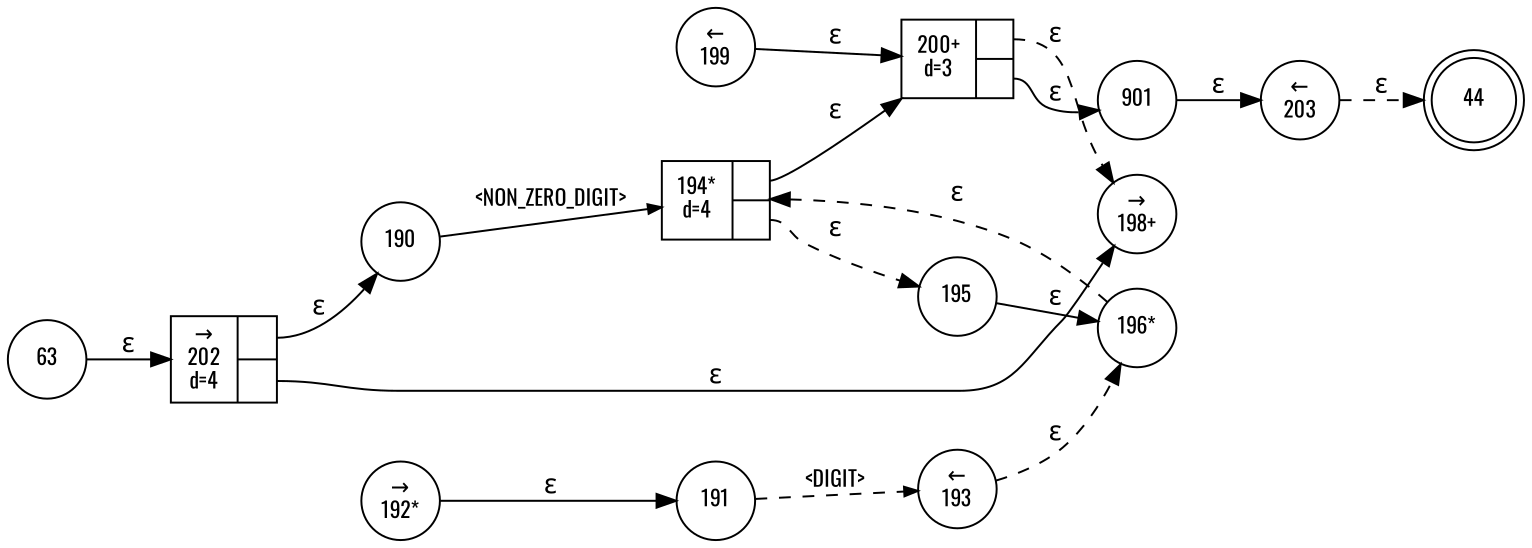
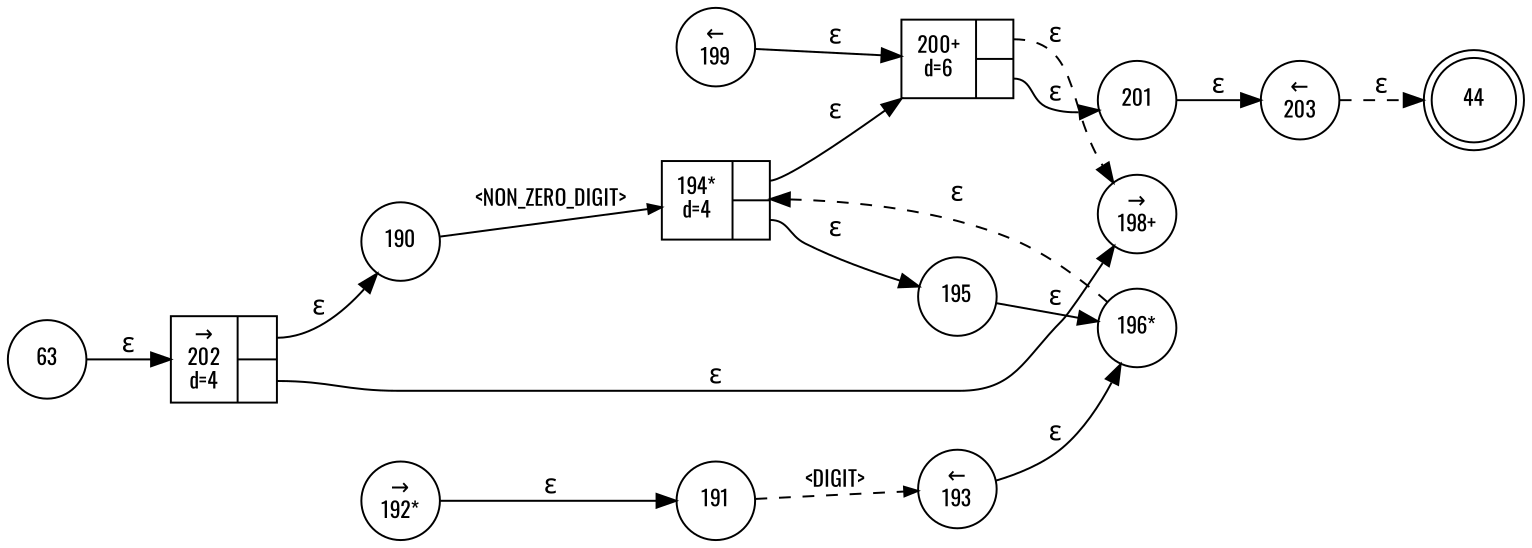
(939, 70) -> (939, 70)
(1137, 100) -> (1137, 100)
(832, 256) -> (832, 256)
(1065, 445) -> (1065, 445)
